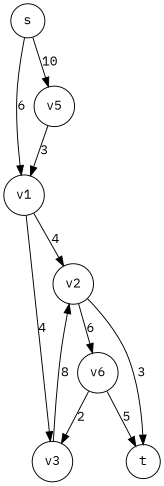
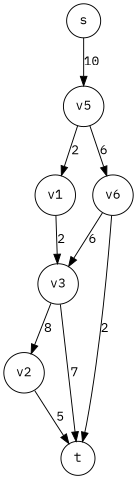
(17, 101) -> none
(44, 151) -> (76, 151)
(46, 235) -> none
(84, 324) -> (97, 146)
(43, 328) -> (61, 240)
none -> (68, 368)
(142, 373) -> (60, 417)
(81, 417) -> (93, 240)
(127, 417) -> (105, 328)
